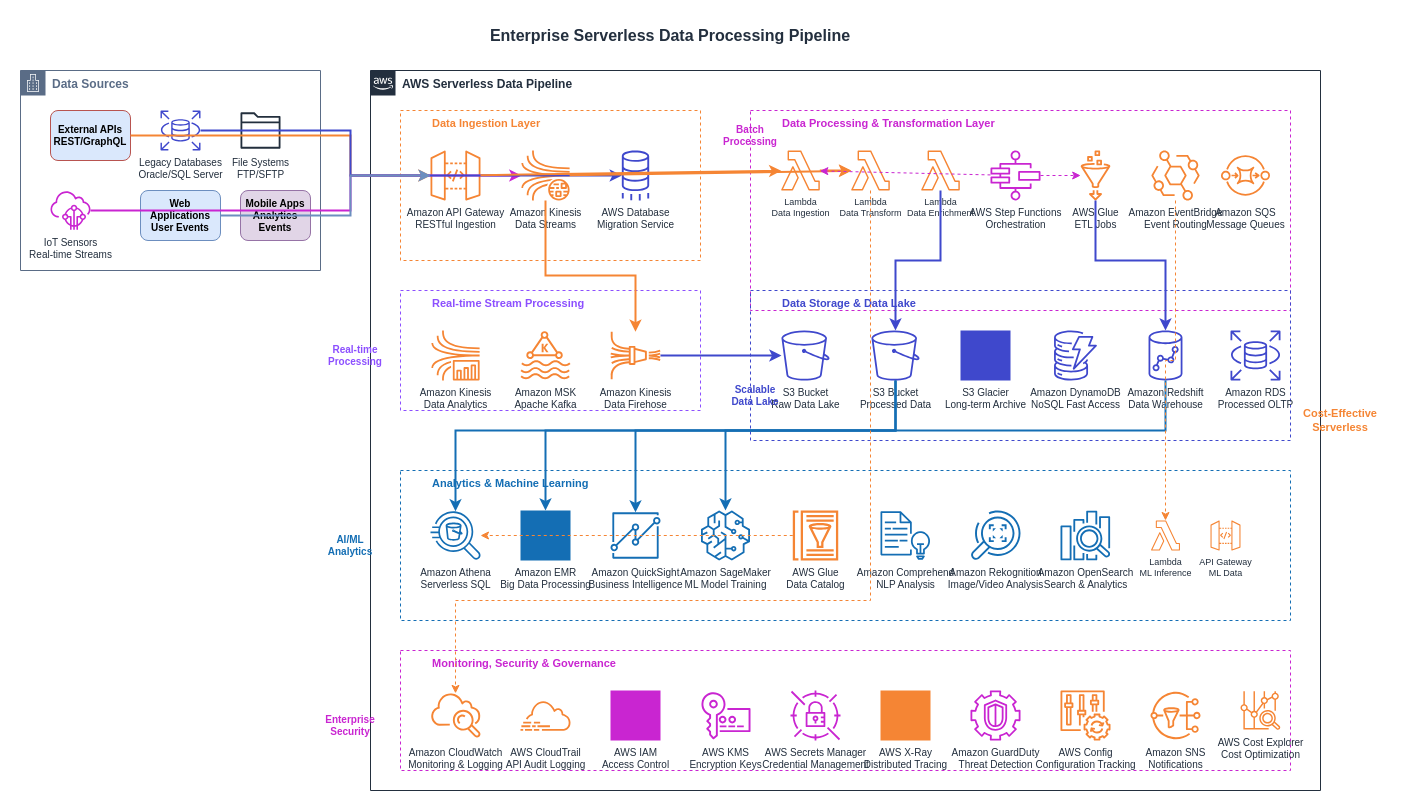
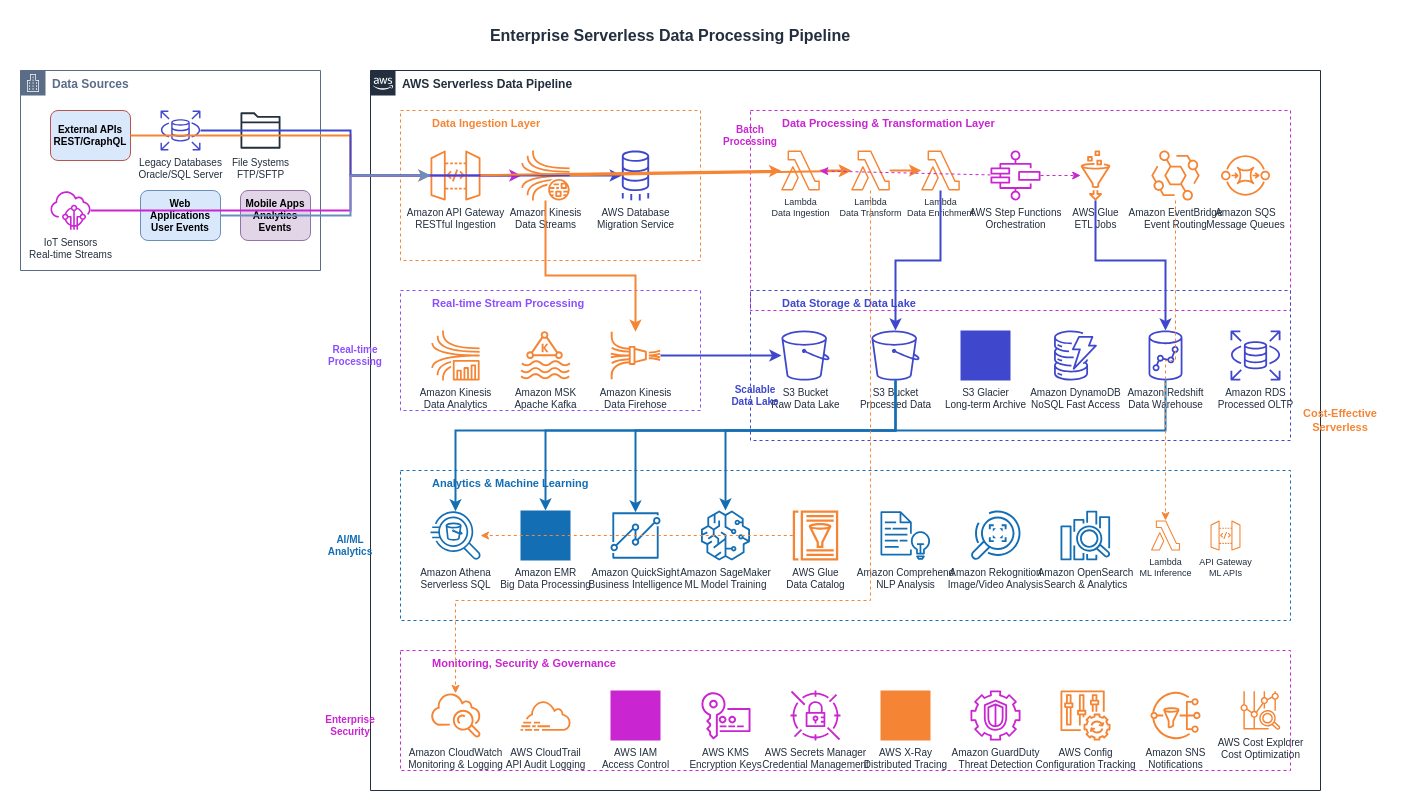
none -> (901, 171)
(1226, 568) -> (1226, 568)
